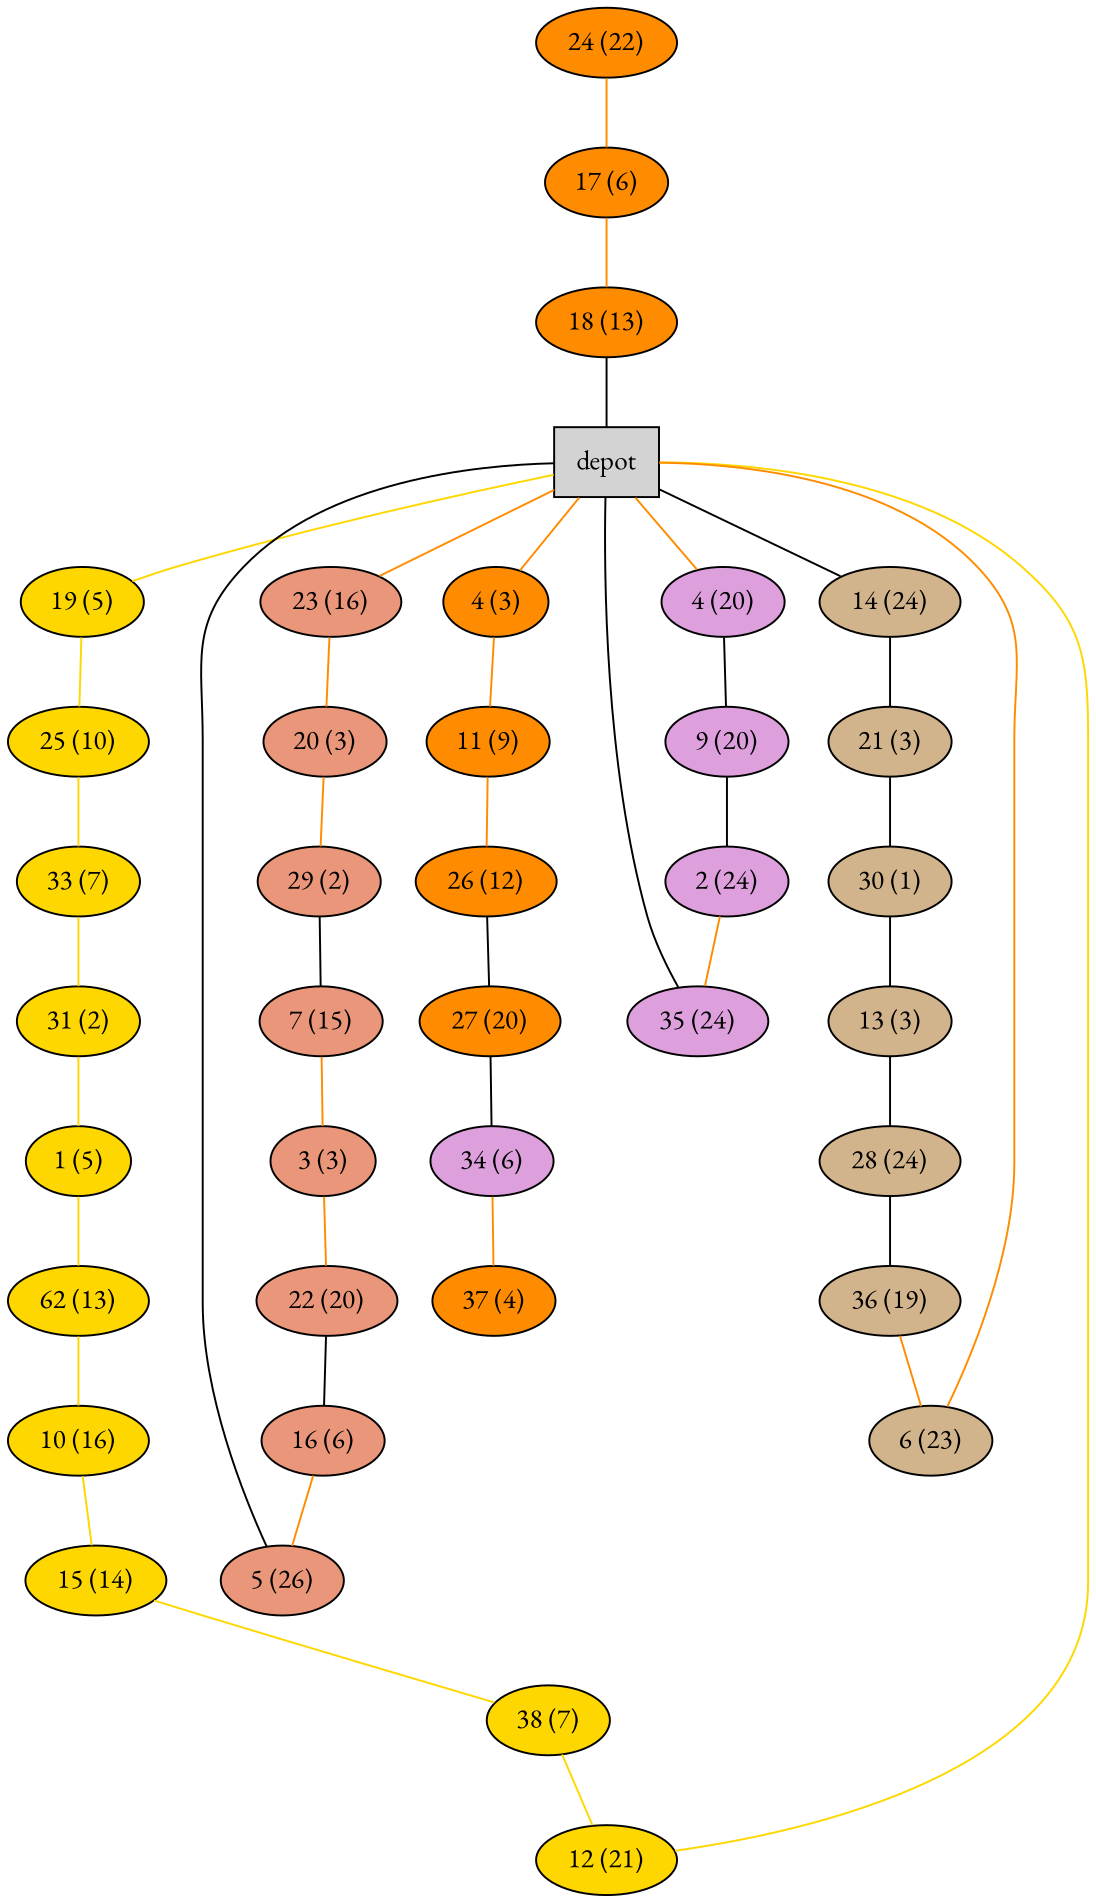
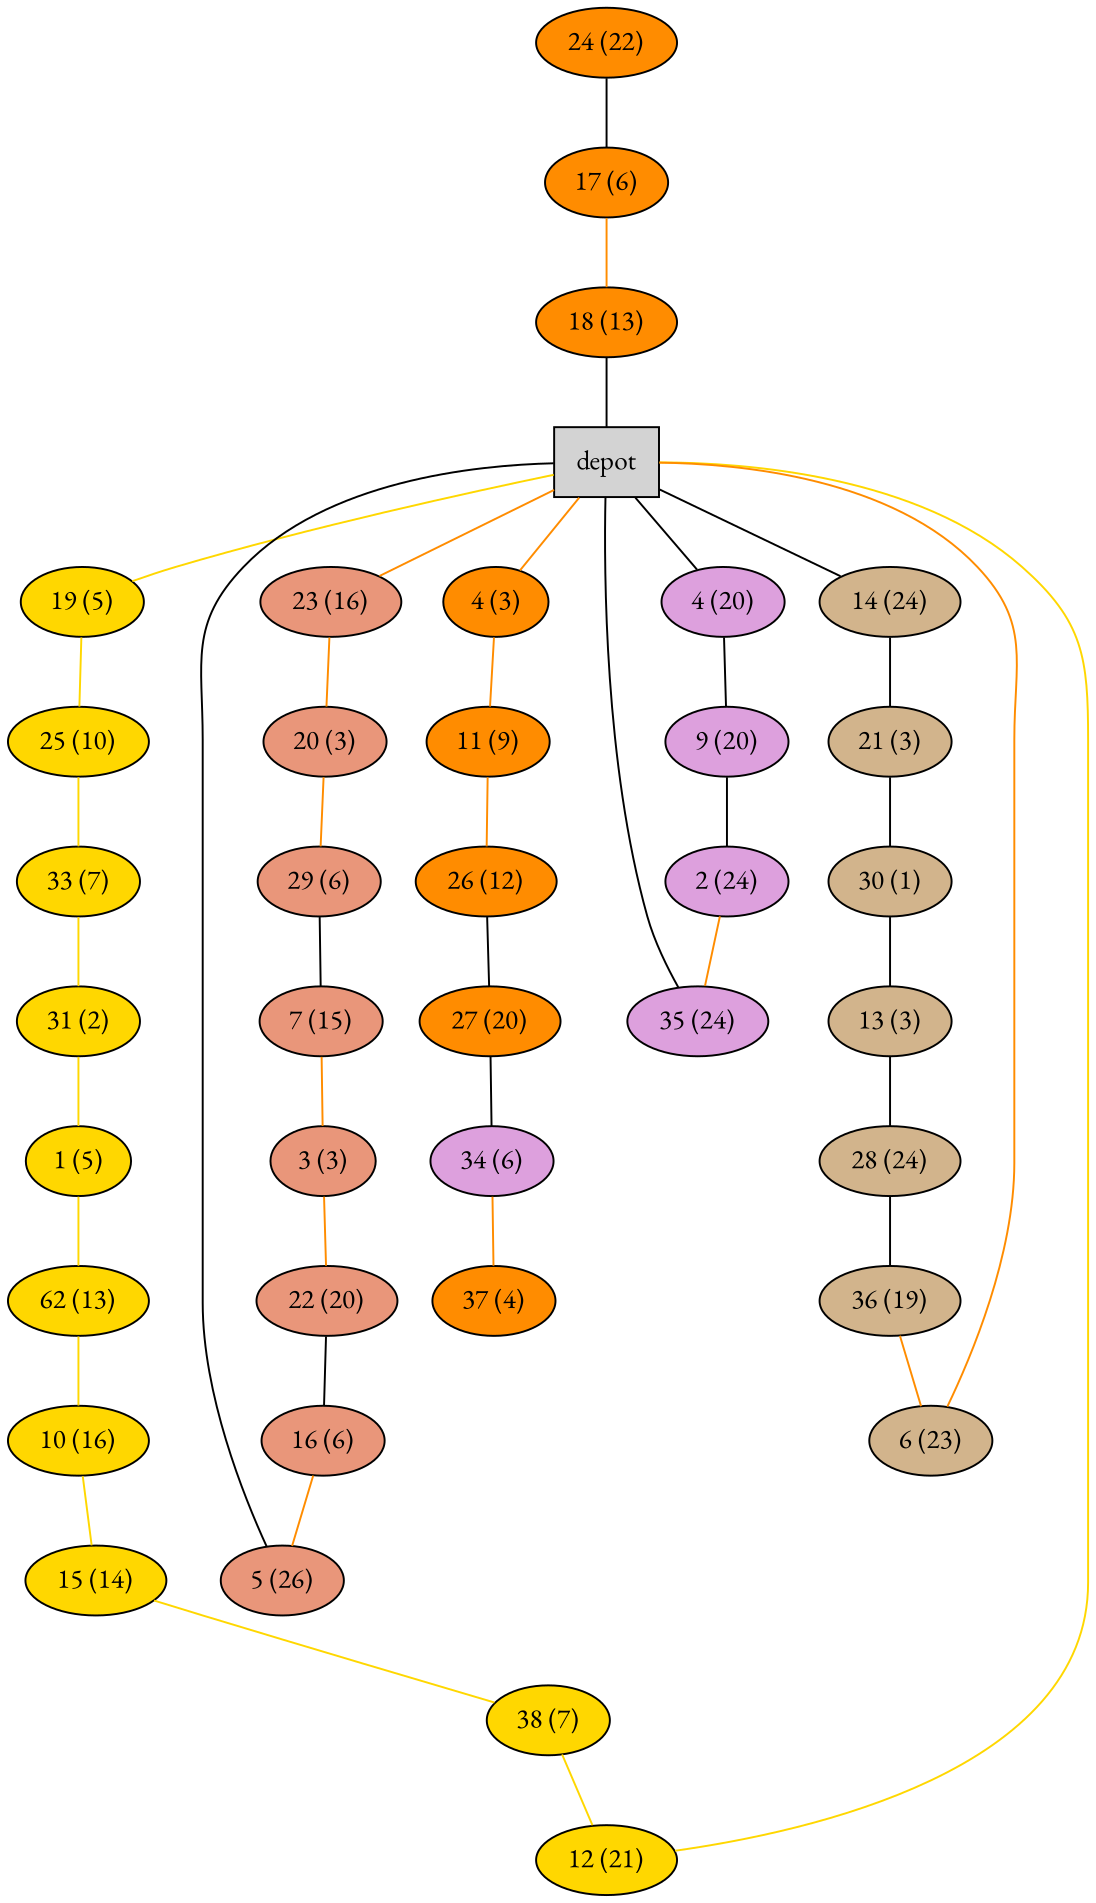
(607, 113) -> (607, 113)
(666, 534) -> (666, 534)
(319, 882) -> (319, 882)
